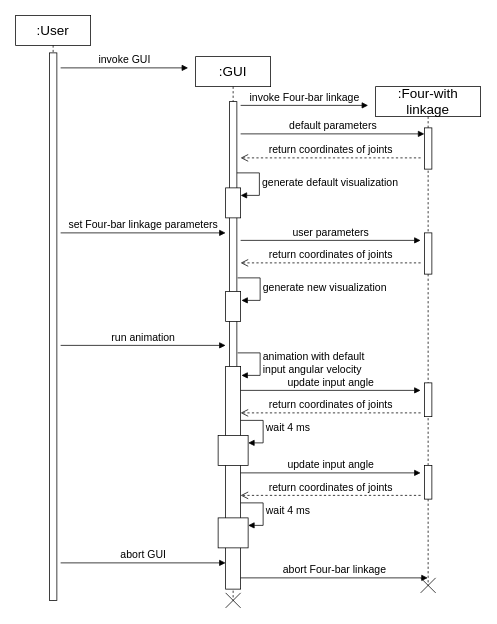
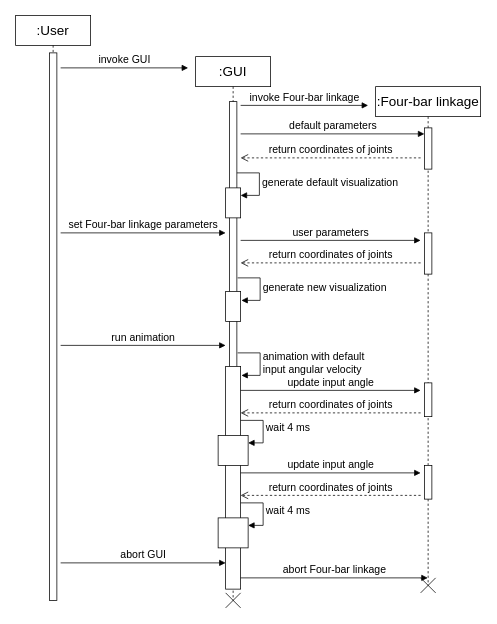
(428, 102) -> (428, 102)
